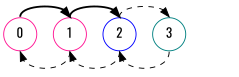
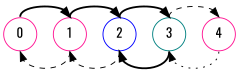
(139, 7) -> (139, 7)
none -> (219, 34)
(149, 68) -> (149, 68)
